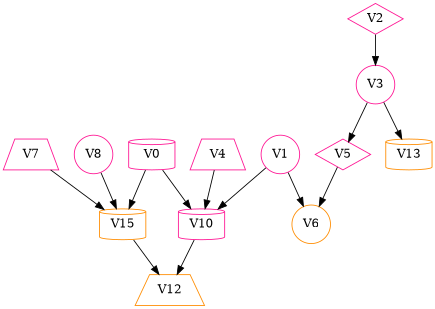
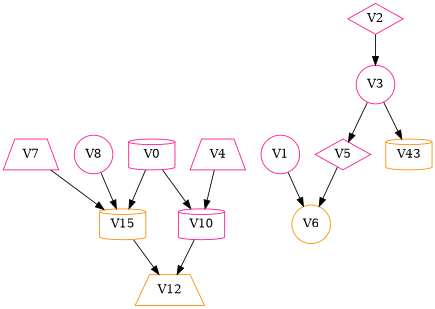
(409, 154) -> (409, 154)
(245, 186) -> none
